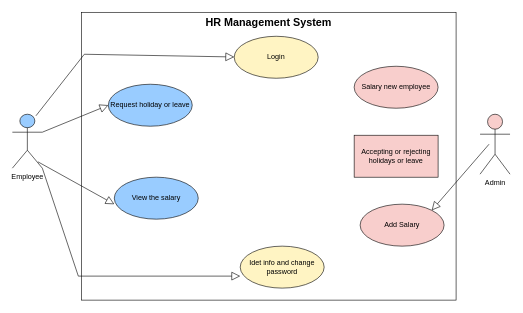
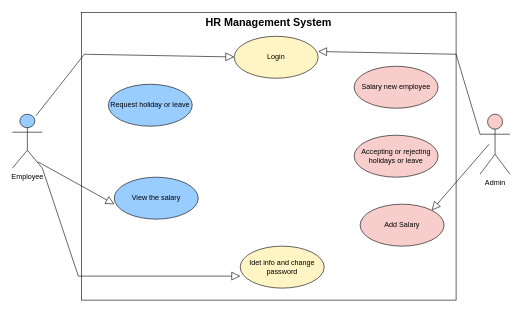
none -> (432, 54)
(71, 120) -> none
(396, 156) -> (396, 156)
